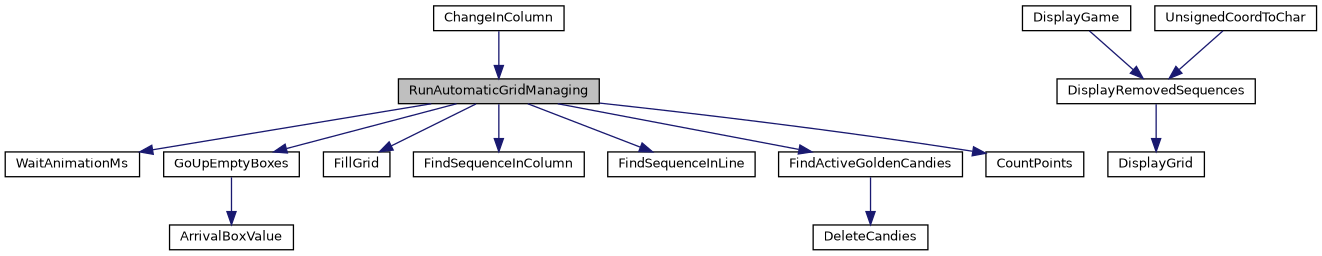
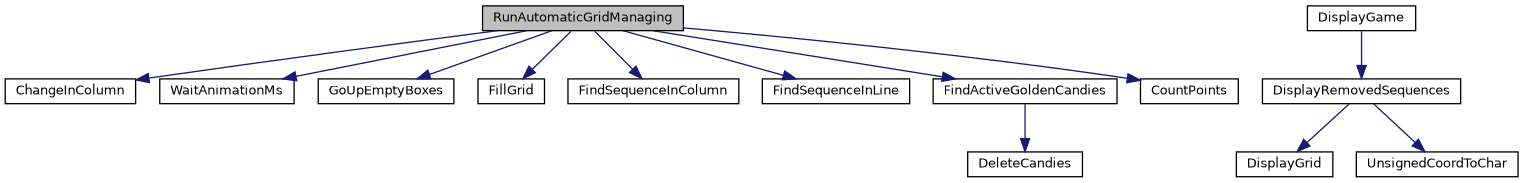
(499, 48) -> (323, 54)
(1201, 50) -> (1394, 123)
(231, 237) -> none
